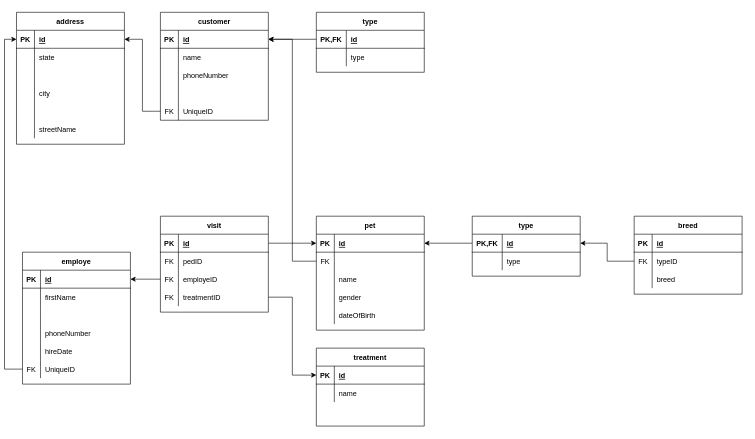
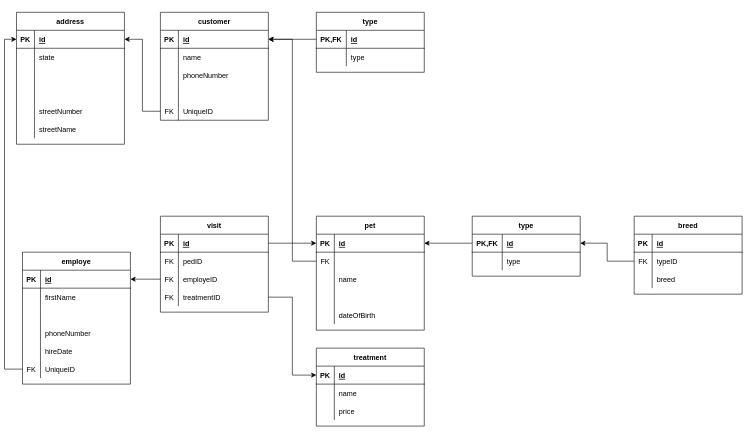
(80, 93) -> none
none -> (80, 111)
(380, 297) -> none
none -> (380, 411)
